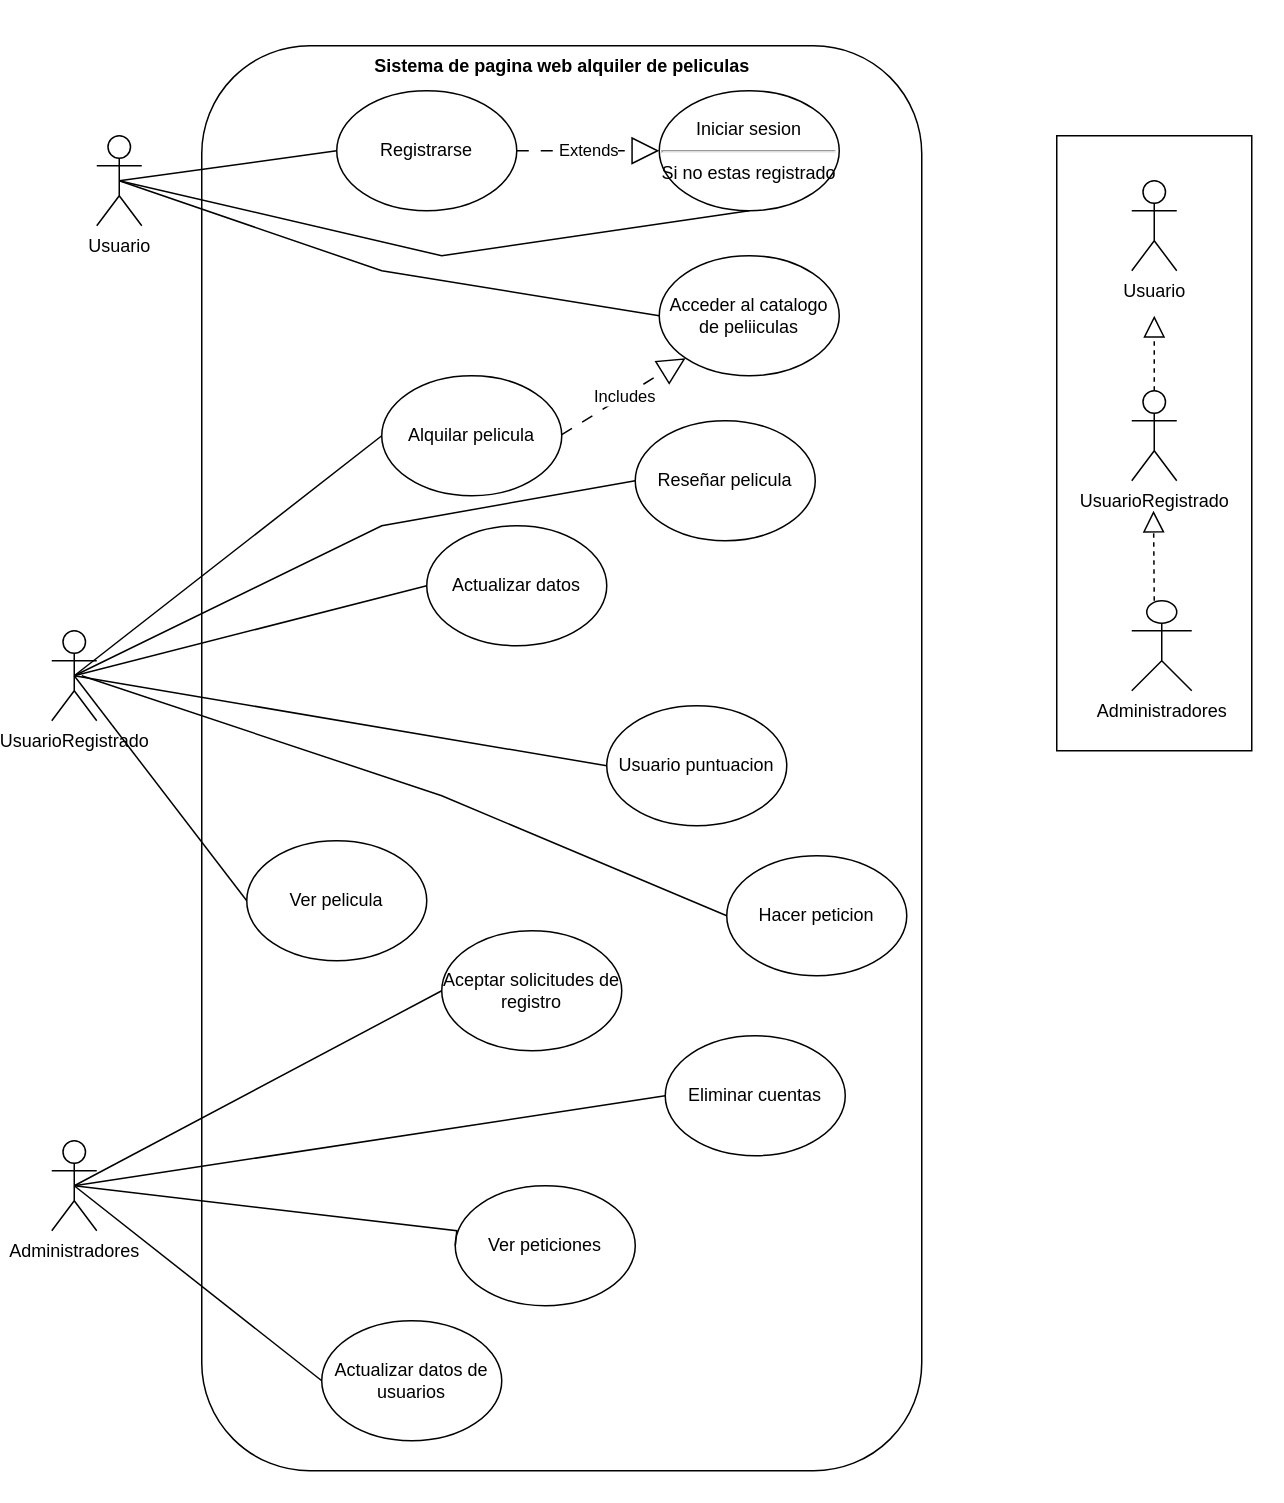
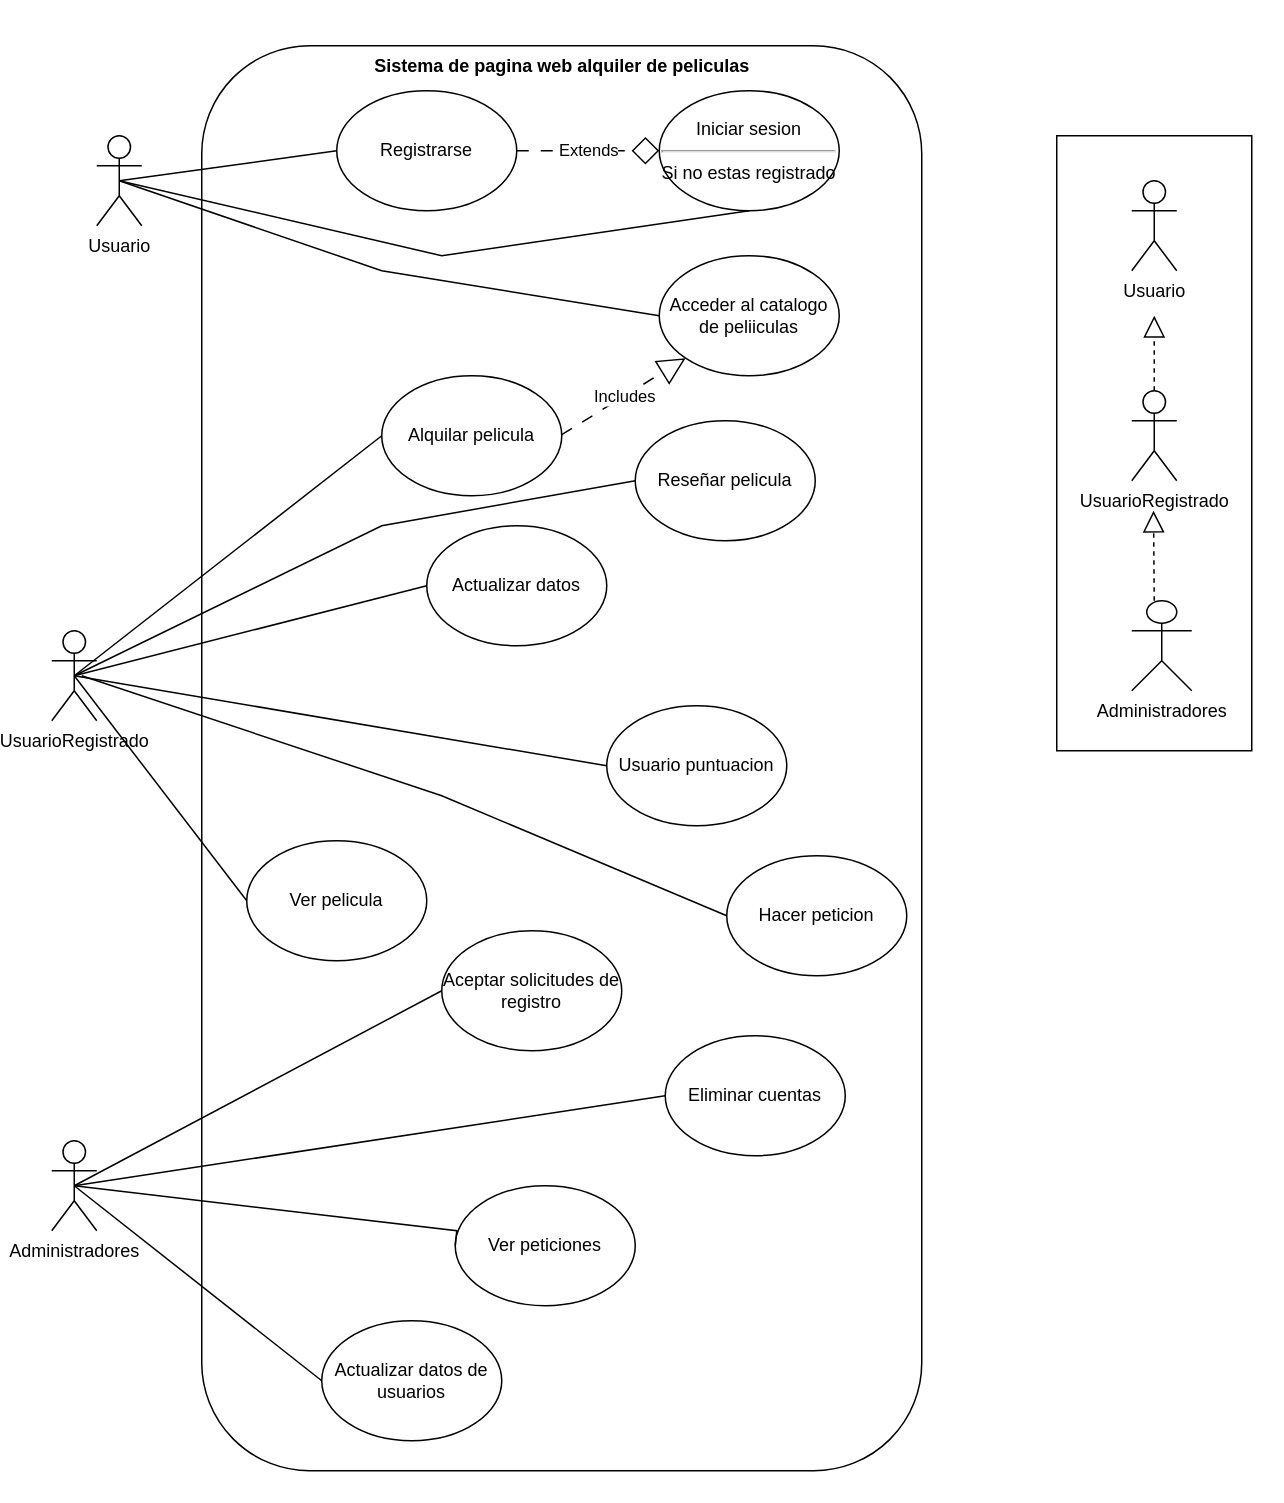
(630, 151) -> (631, 151)
